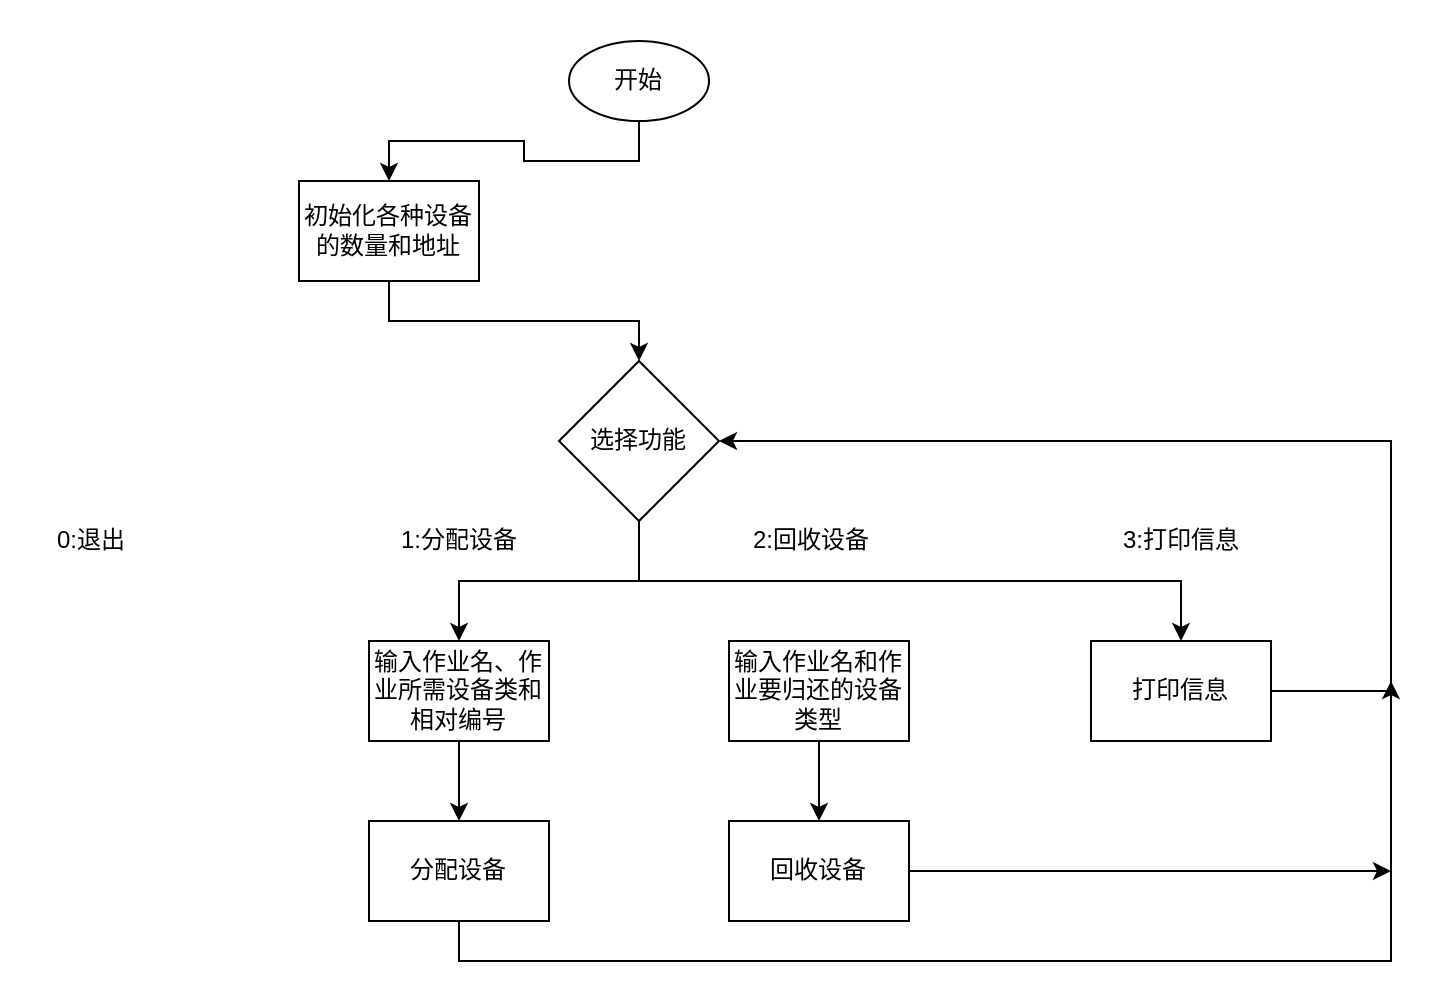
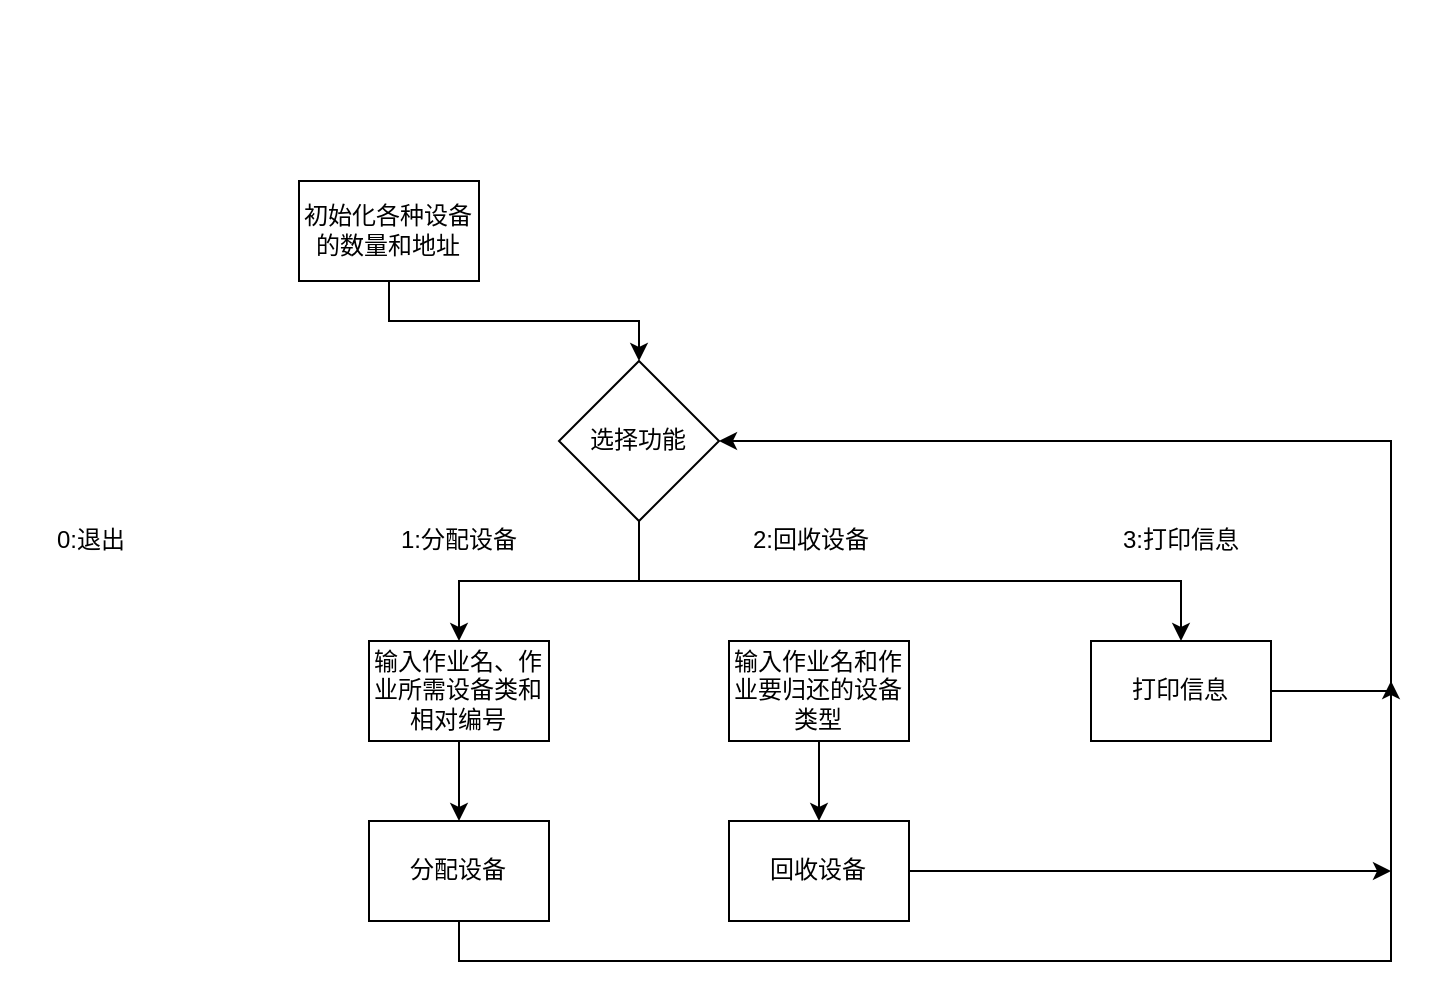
(639, 81) -> none
(524, 148) -> none
